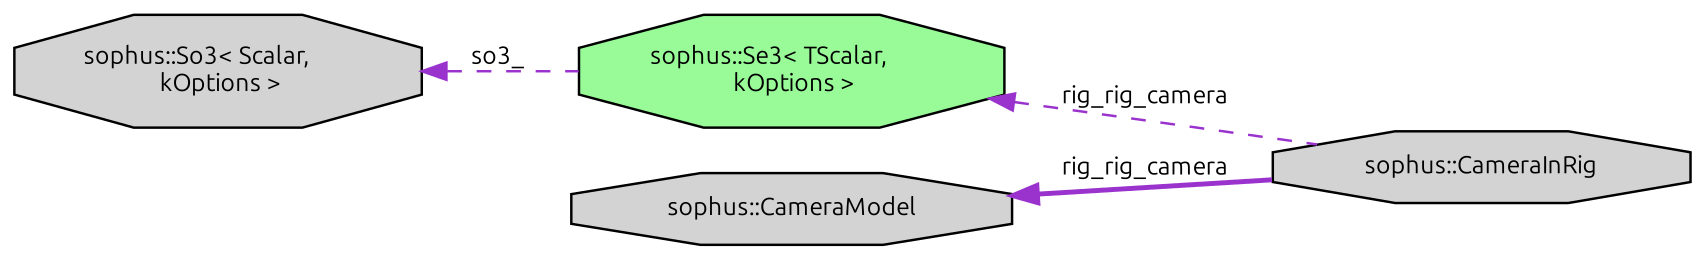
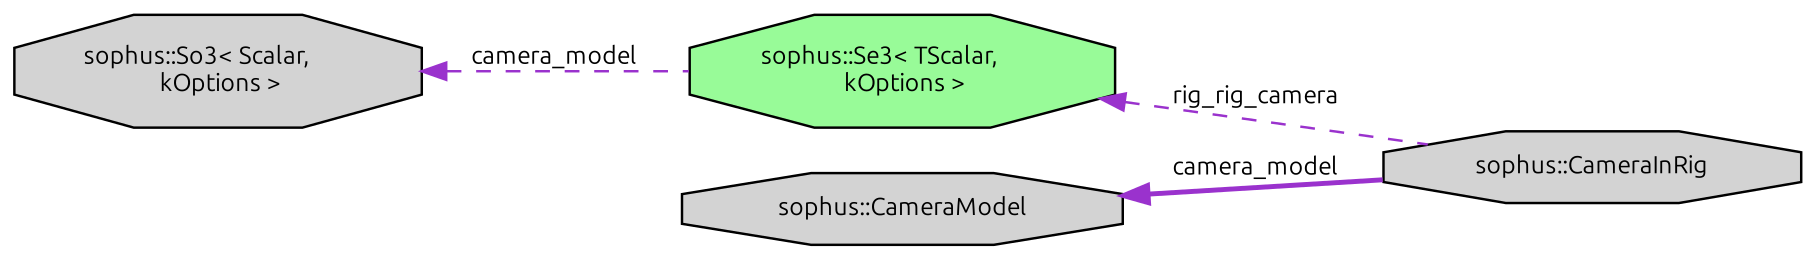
(496, 58) -> (552, 58)
(1142, 168) -> (1253, 168)
